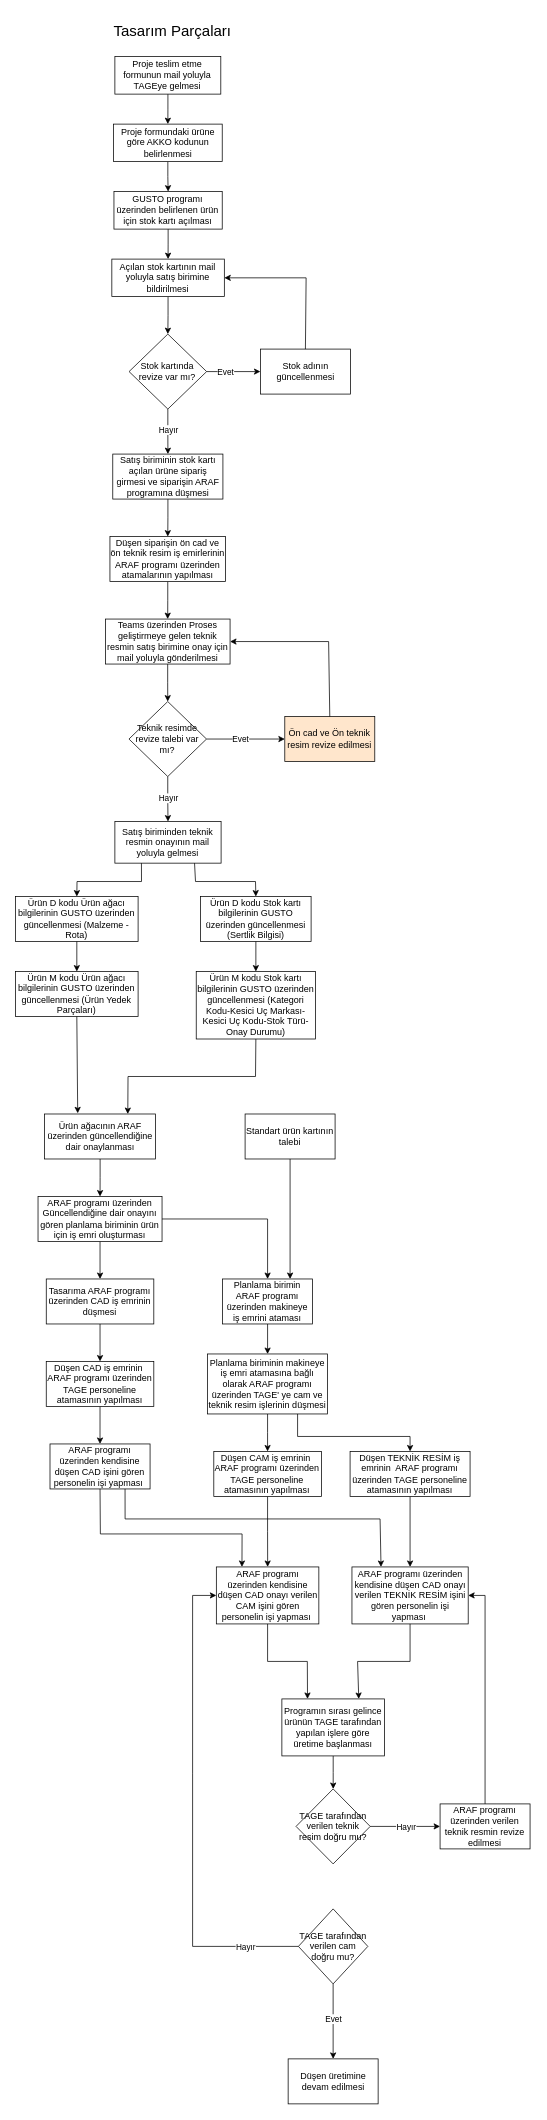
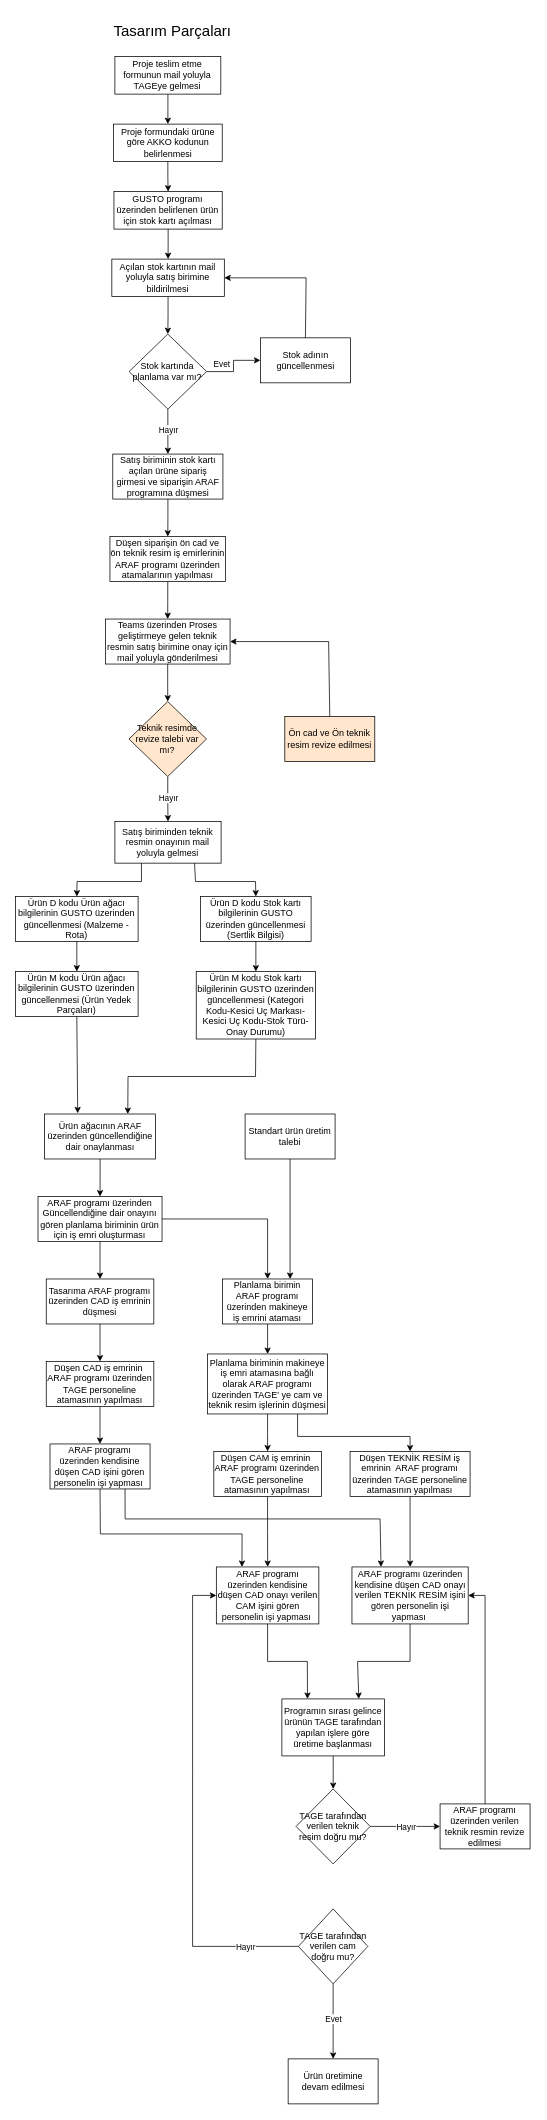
(167, 372) -> (167, 372)
(305, 372) -> (305, 360)
(168, 739) -> (168, 739)
(240, 739) -> none
(290, 1137) -> (290, 1137)
(333, 2082) -> (333, 2082)
